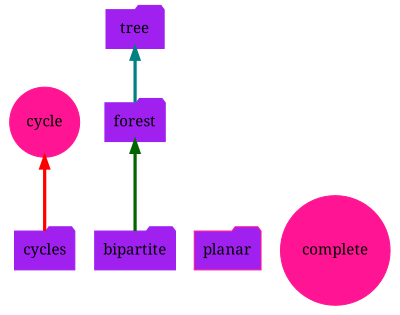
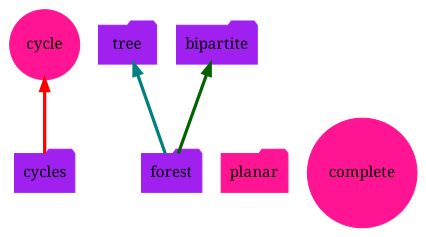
(135, 192) -> (192, 114)
(228, 250) -> (255, 173)
